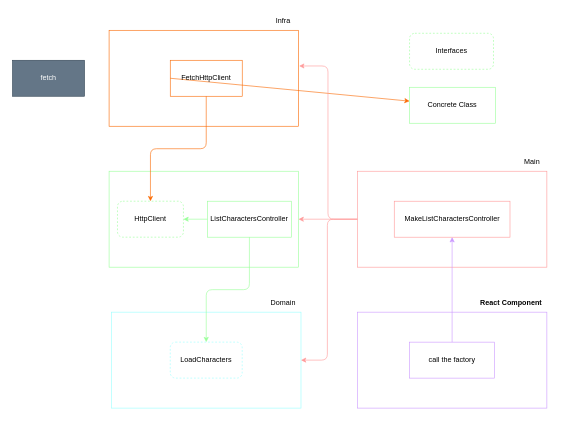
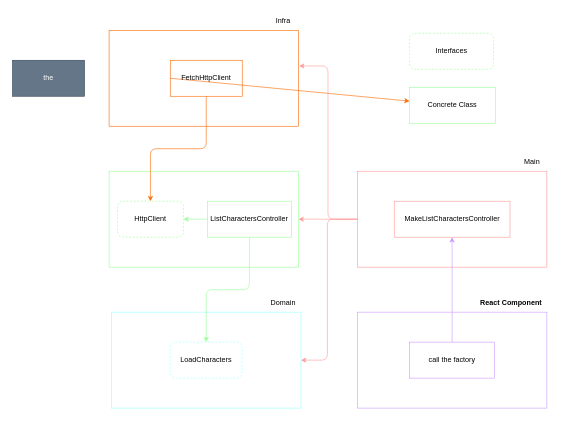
(48, 78) -> (48, 78)
